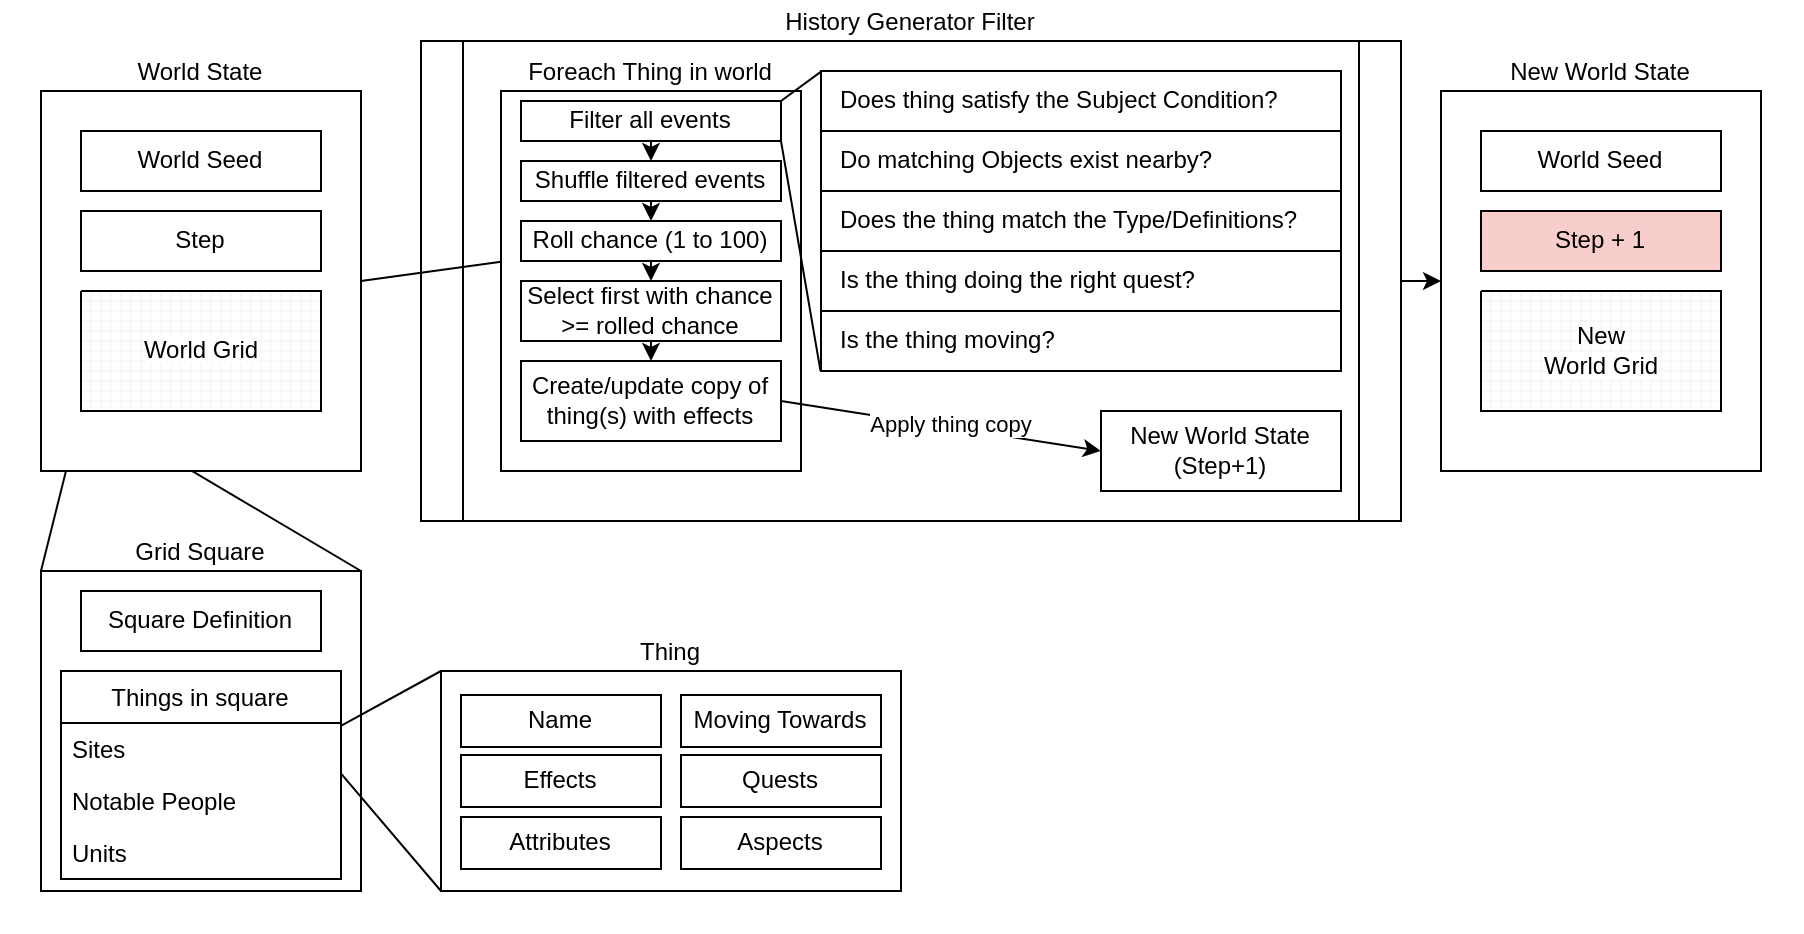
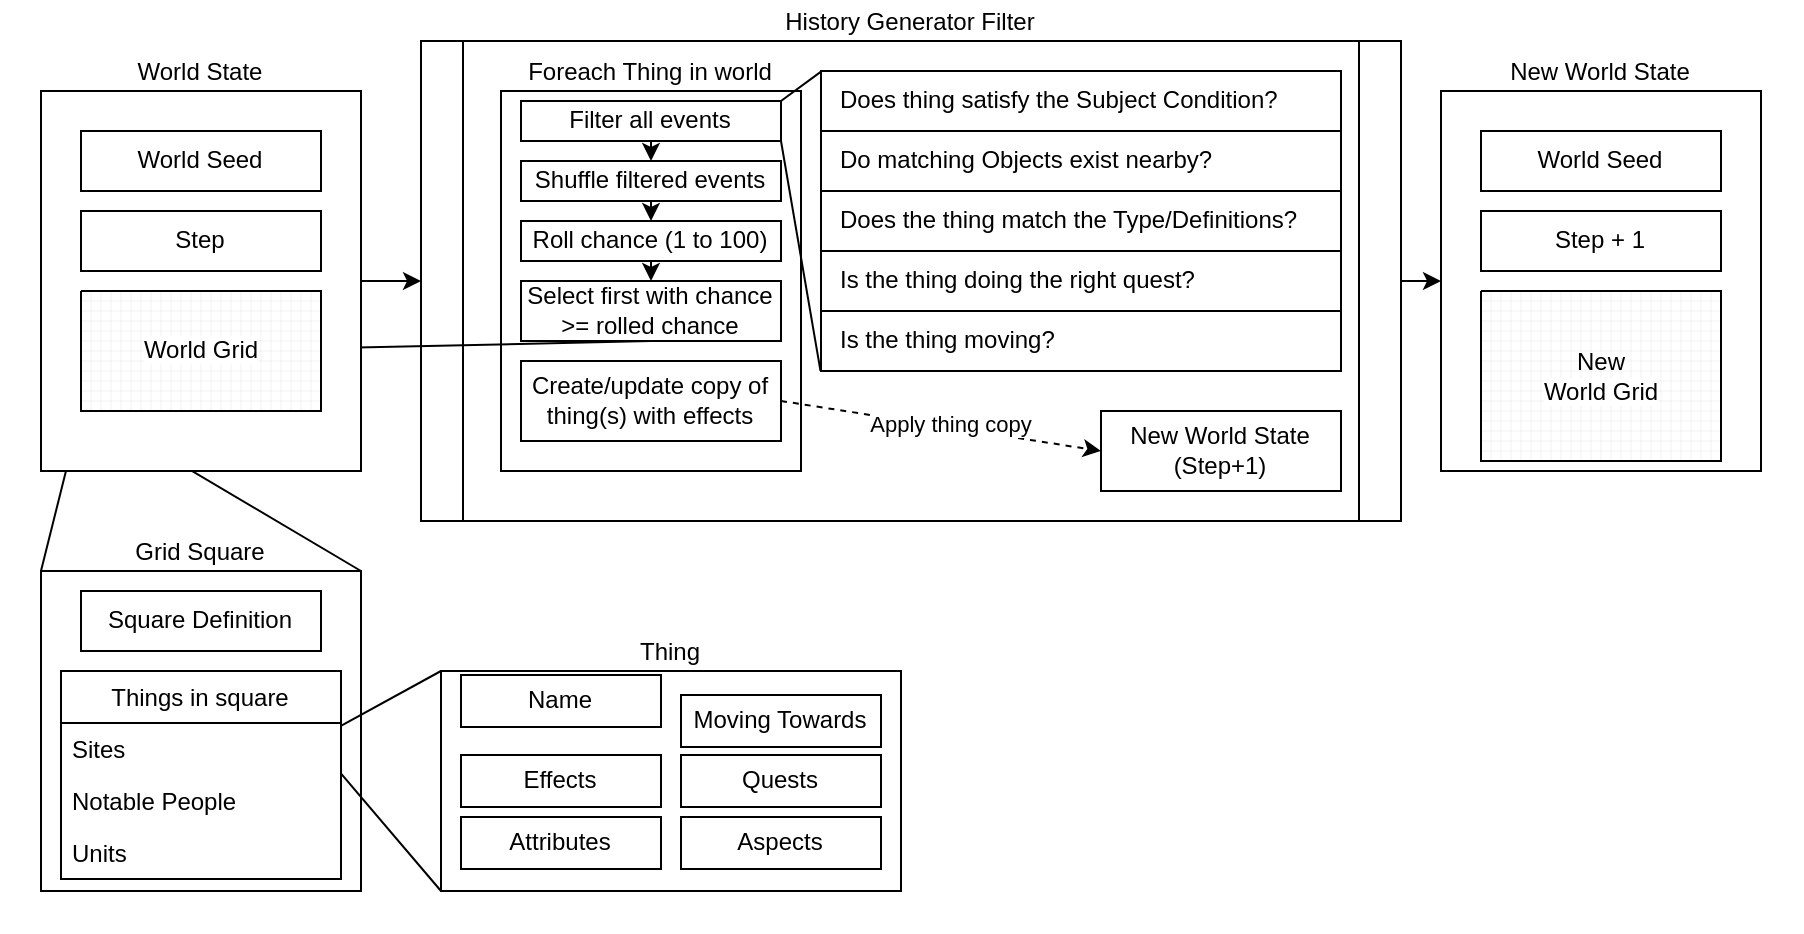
(1601, 241) -> (1601, 241)
(432, 271) -> (385, 281)
(651, 344) -> (495, 344)
(1601, 351) -> (1601, 376)
(824, 408) -> (824, 408)
(561, 721) -> (561, 701)
